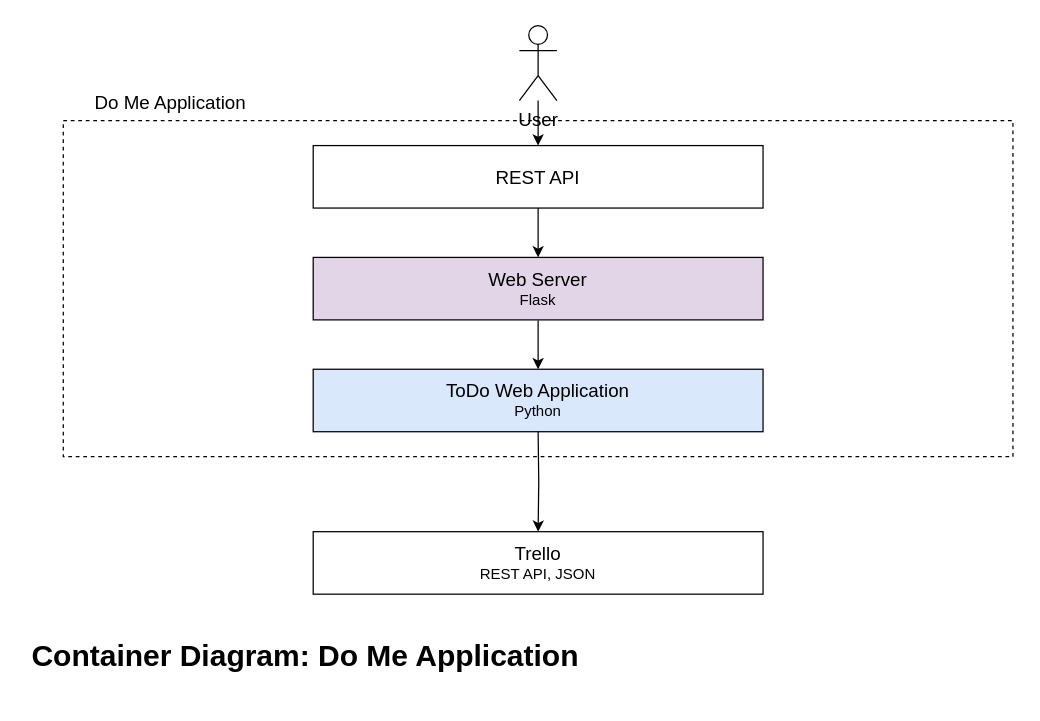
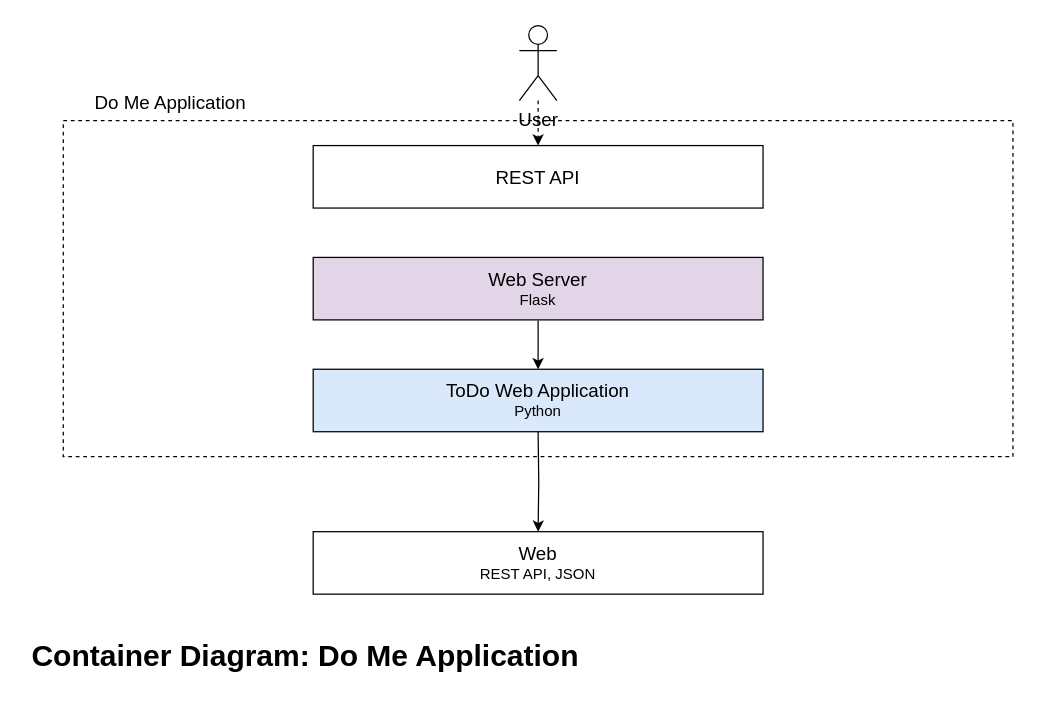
(538, 124) -> (538, 124)
(538, 228) -> none
(538, 563) -> (538, 563)
